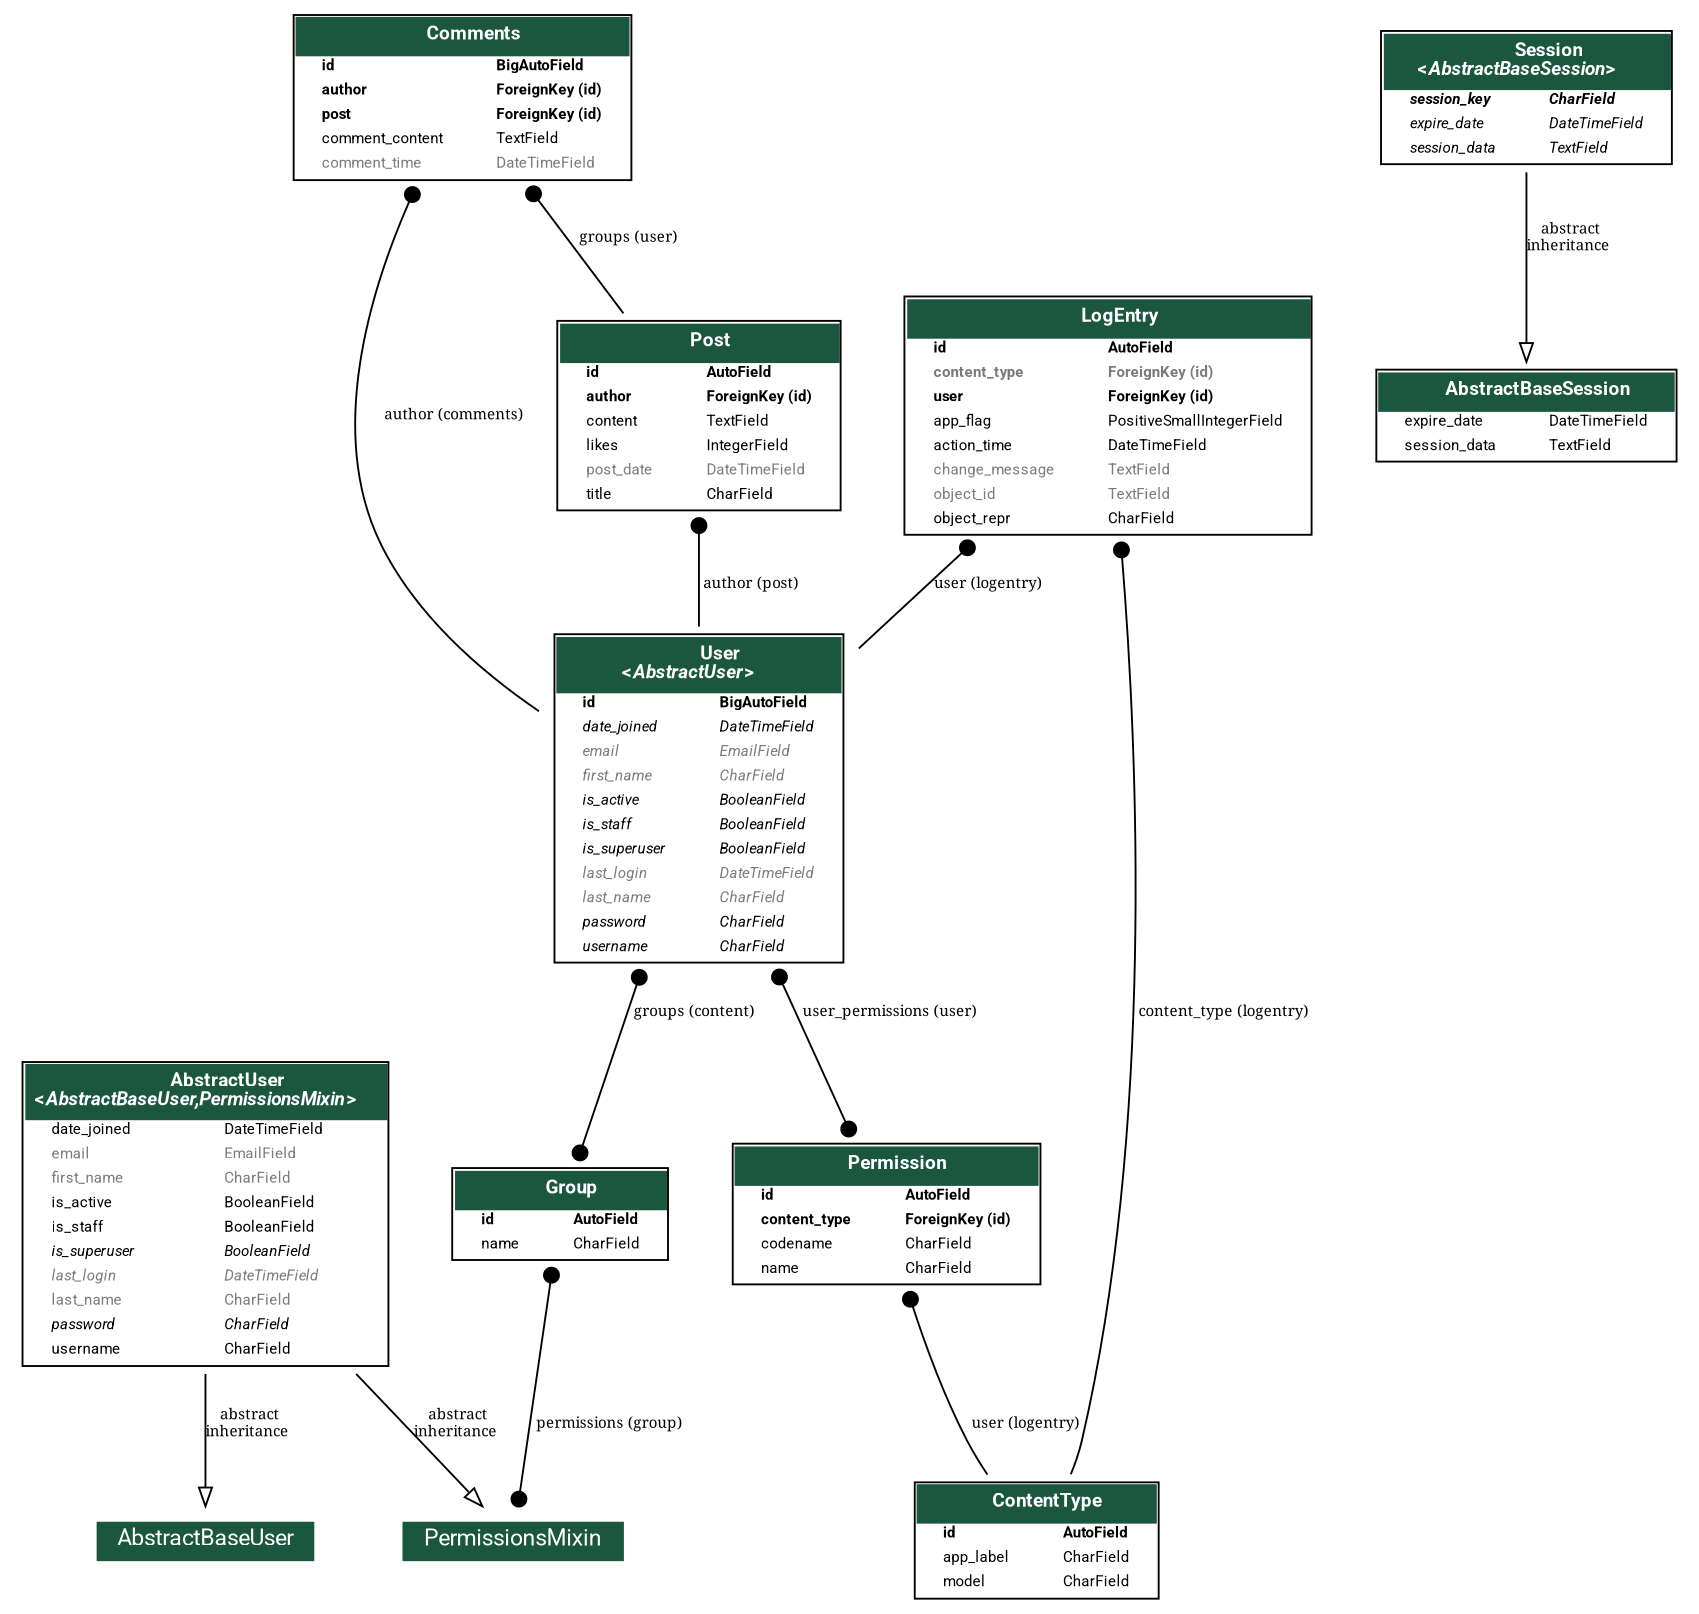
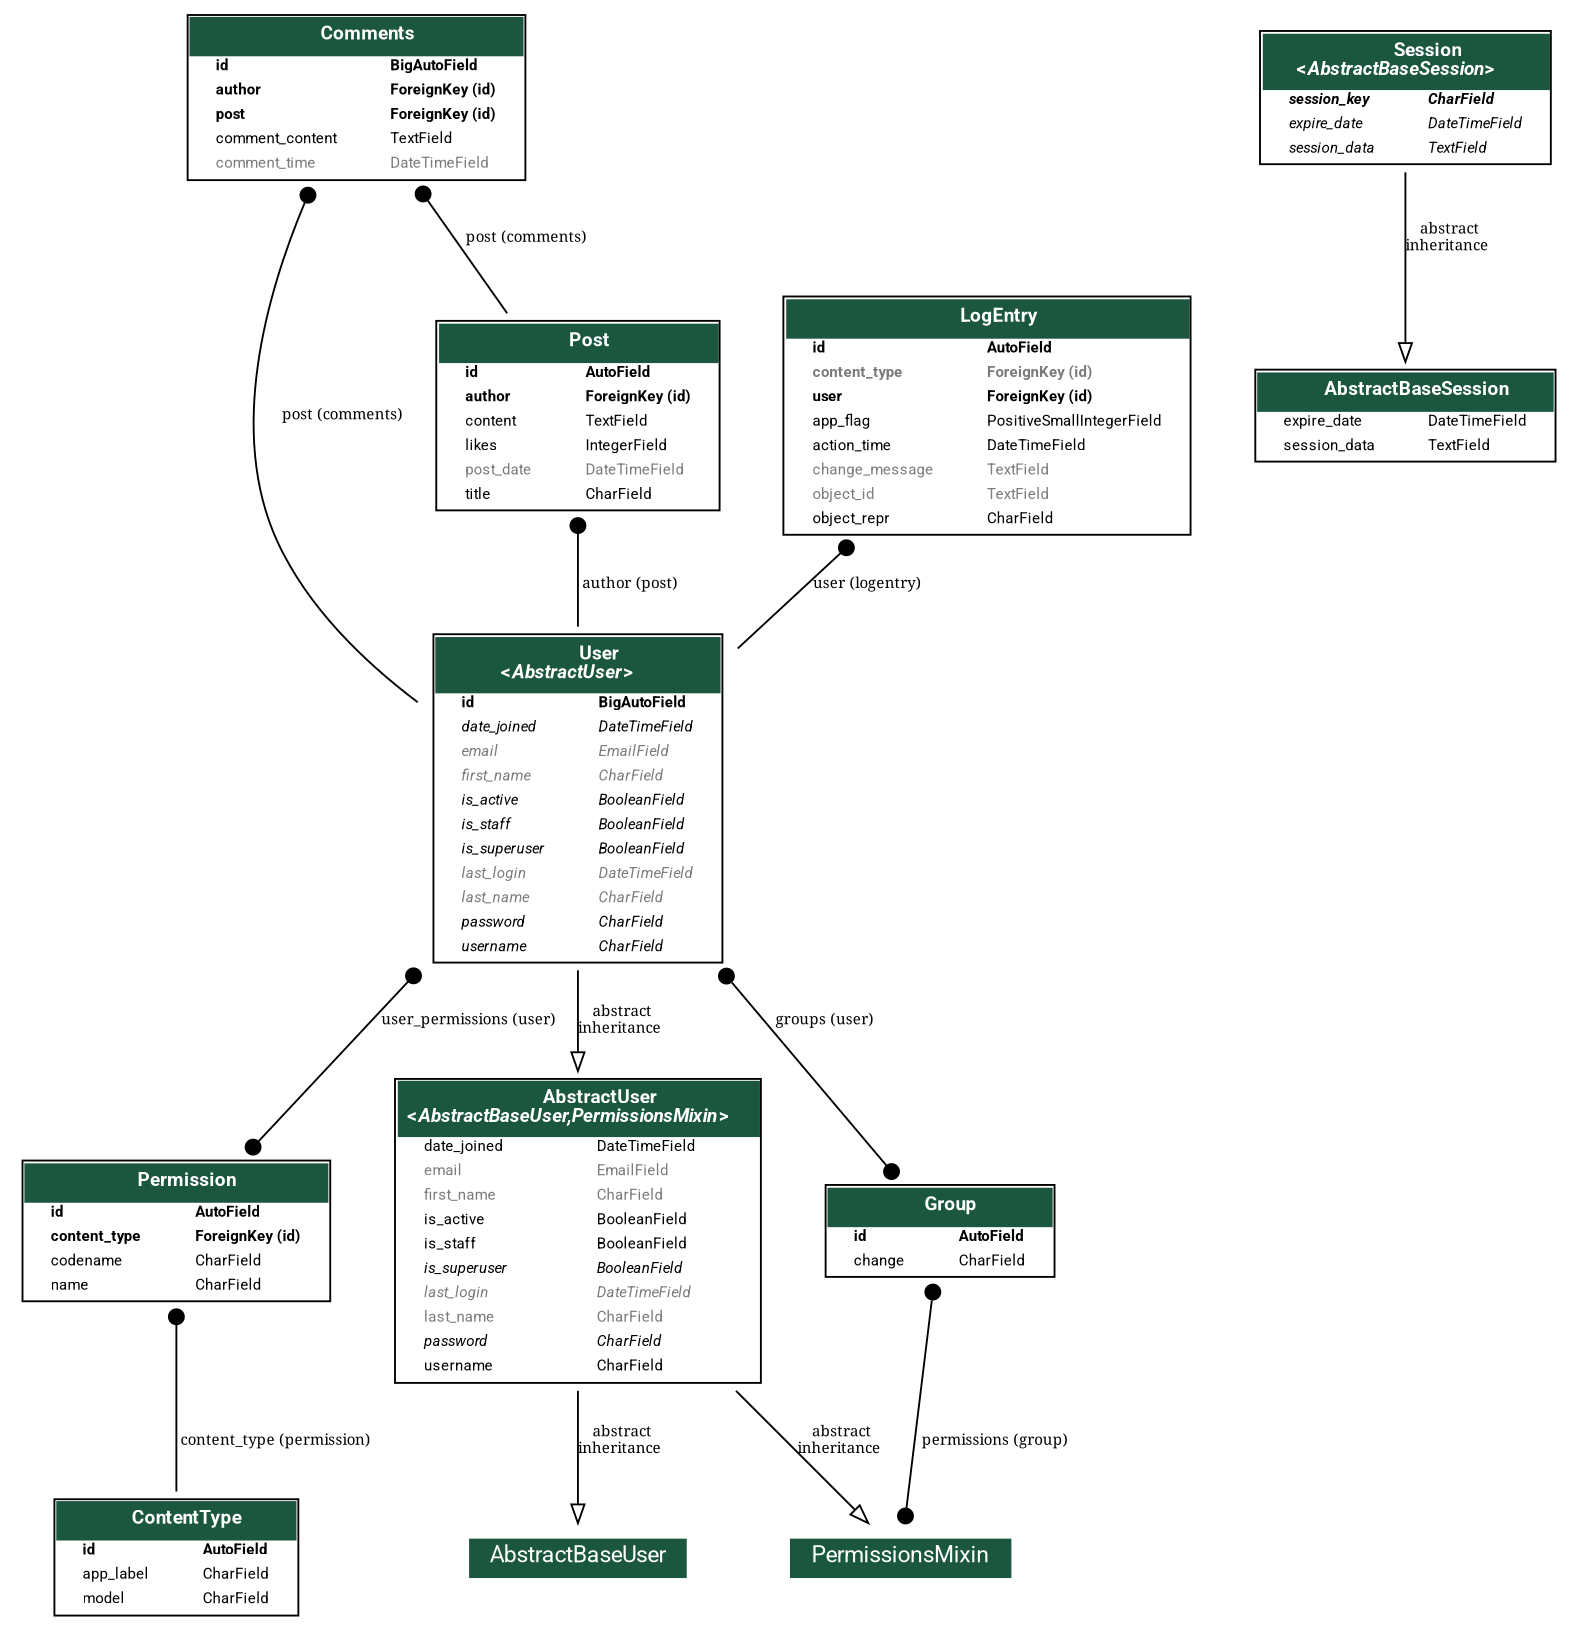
(627, 238) -> (524, 238)
(452, 416) -> (341, 416)
none -> (578, 1011)
(692, 1012) -> (823, 1021)
(1133, 1019) -> none
(501, 1244) -> (880, 1261)
(1025, 1424) -> (274, 1441)
